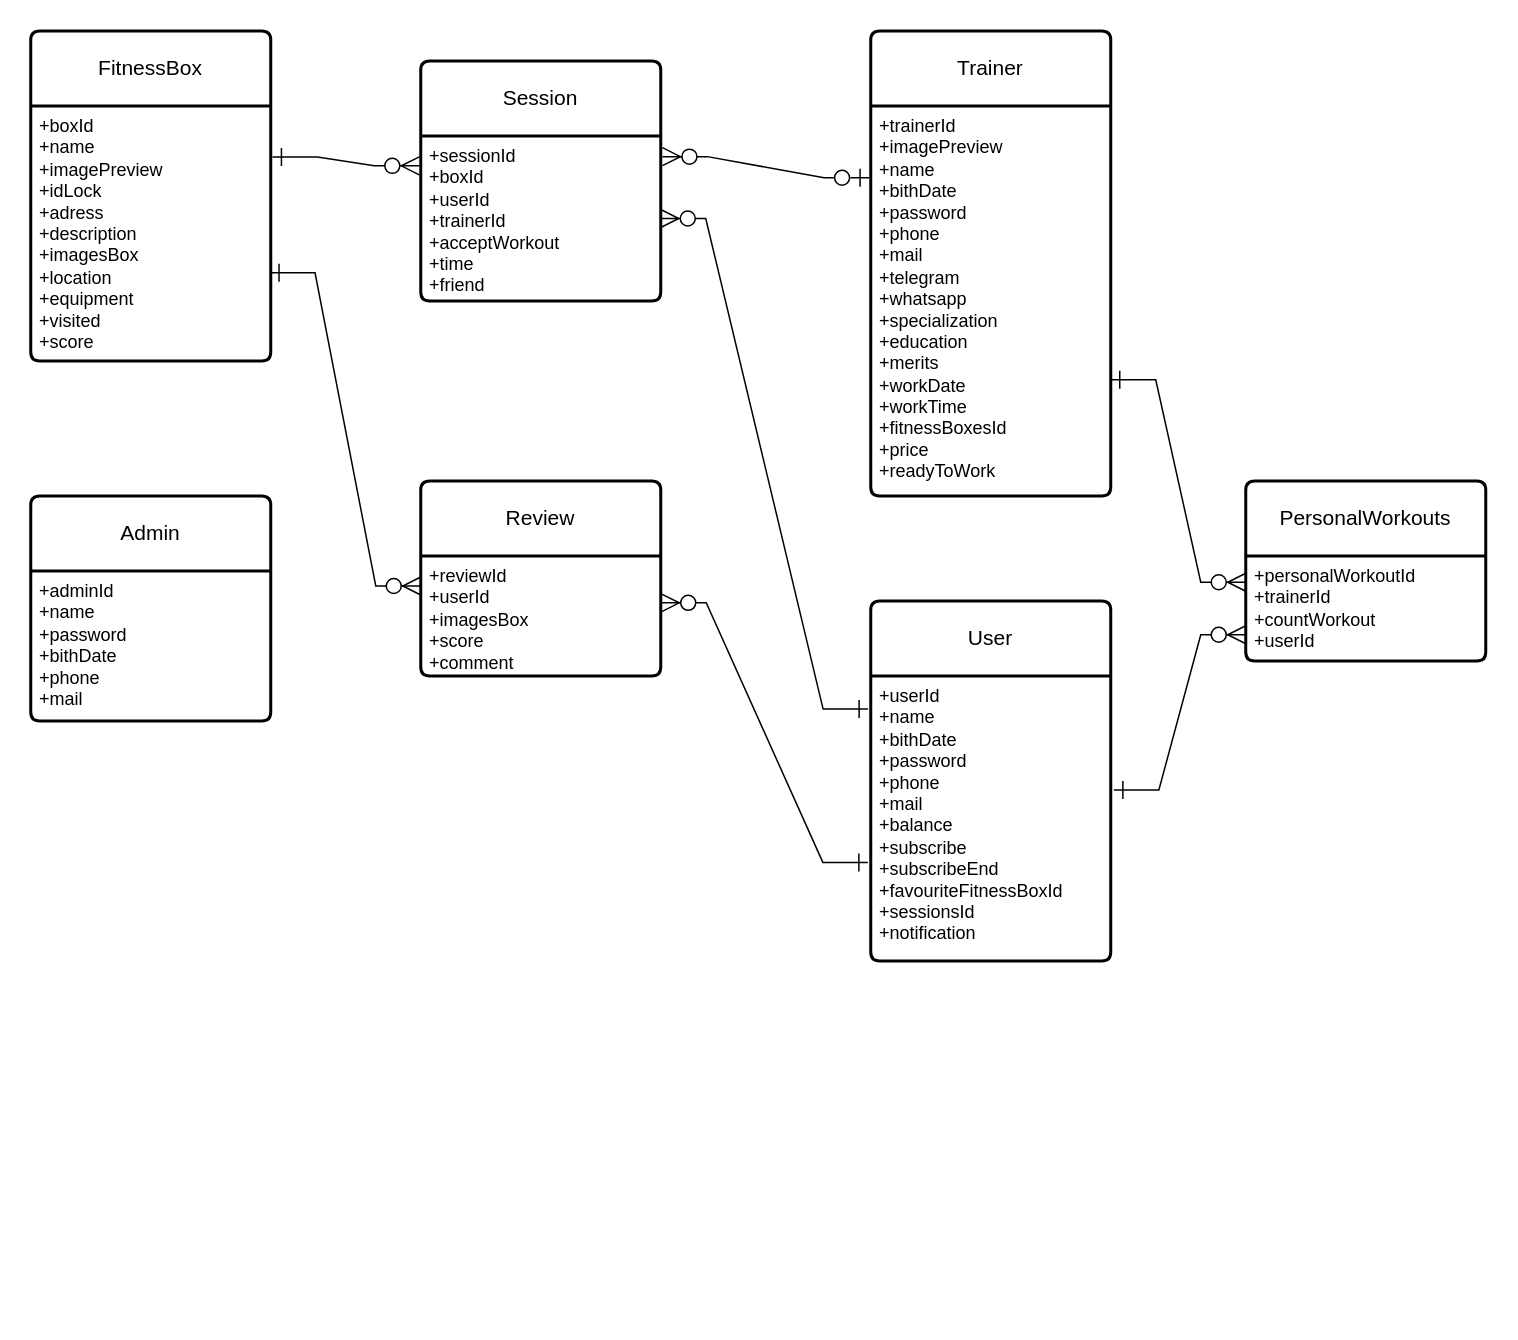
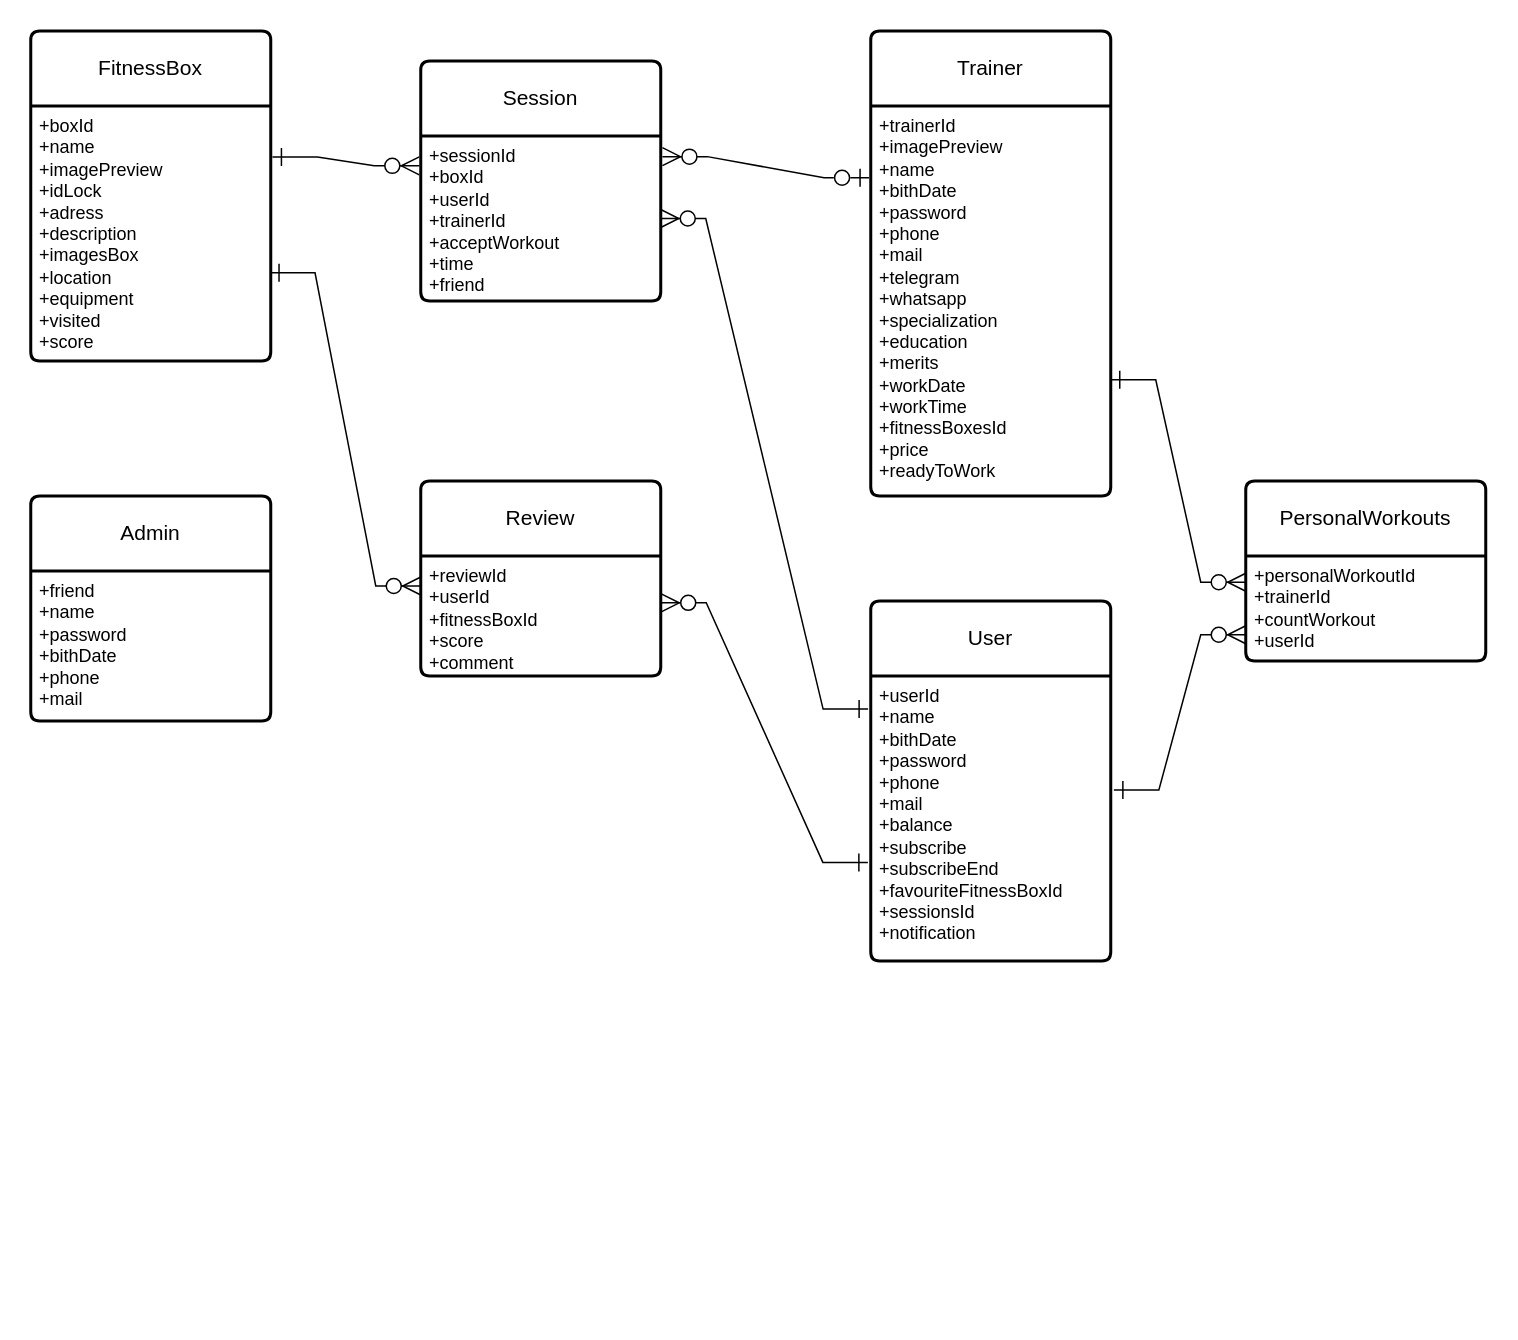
(478, 620) -> (493, 620)
(85, 646) -> (85, 646)
